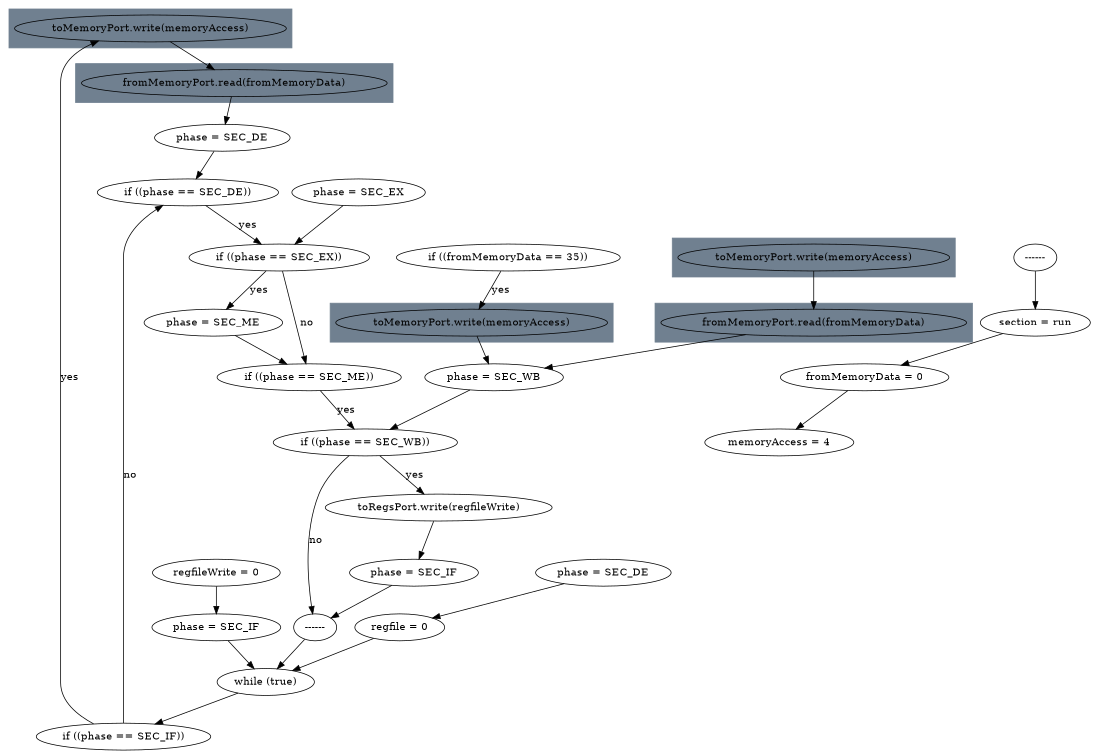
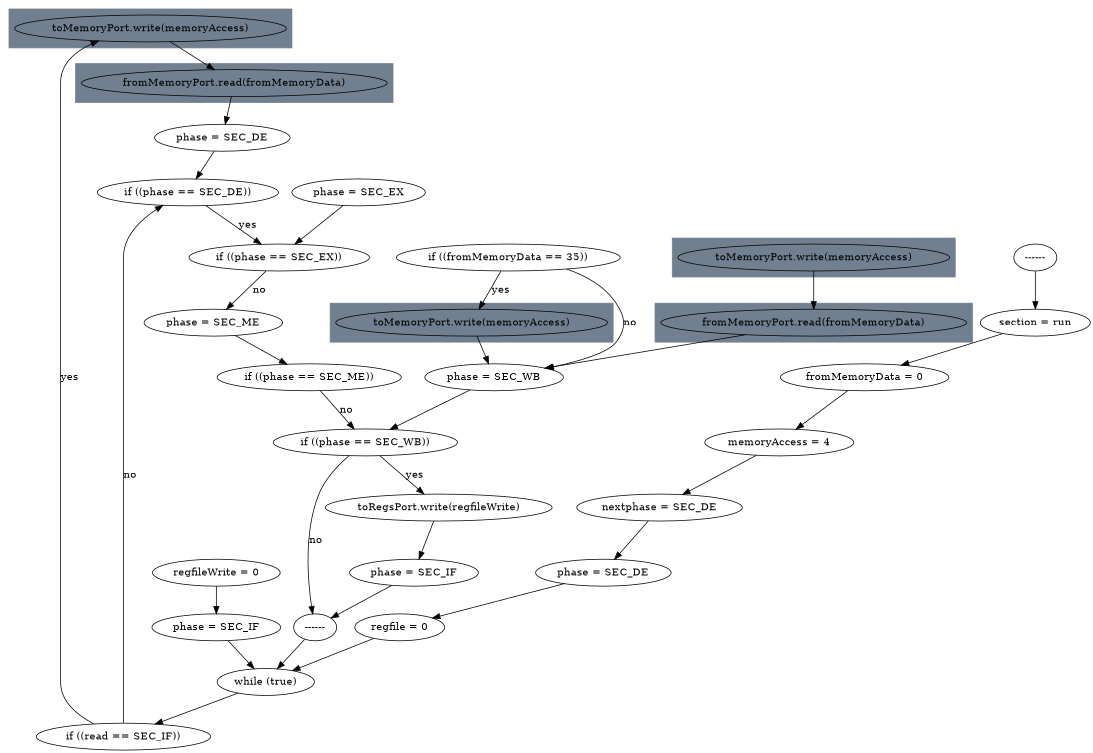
(259, 290) -> (259, 290)
(293, 314) -> none
none -> (623, 326)
(347, 410) -> (347, 410)
none -> (660, 508)
(124, 737) -> (124, 737)
